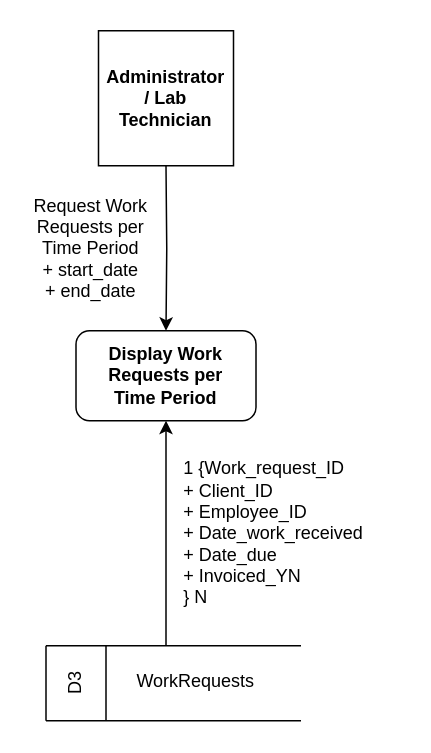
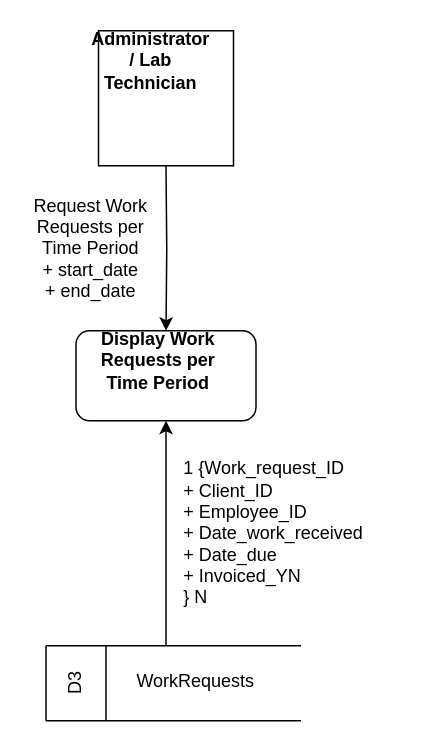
(166, 98) -> (151, 61)
(166, 376) -> (158, 361)
